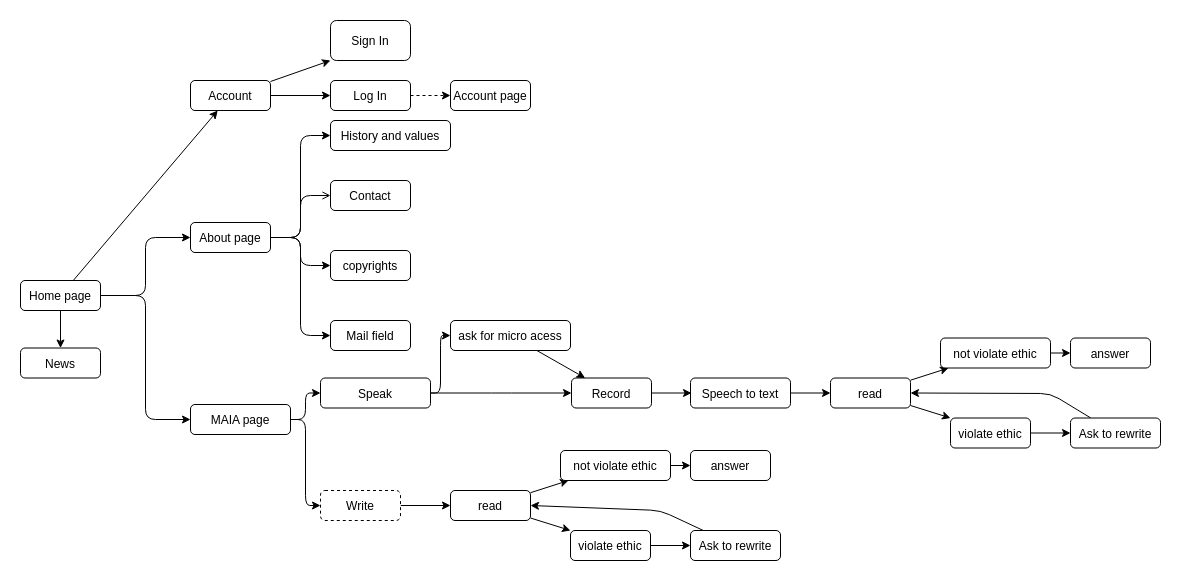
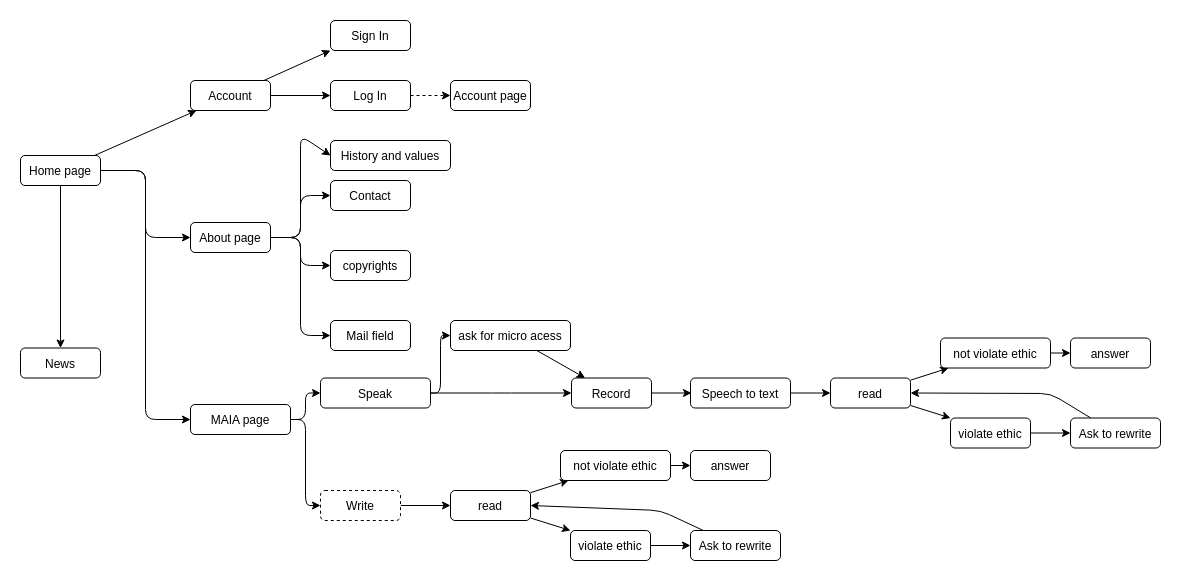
(371, 41) -> (371, 36)
(391, 136) -> (391, 156)
(323, 196) -> (322, 196)
(61, 296) -> (61, 171)
